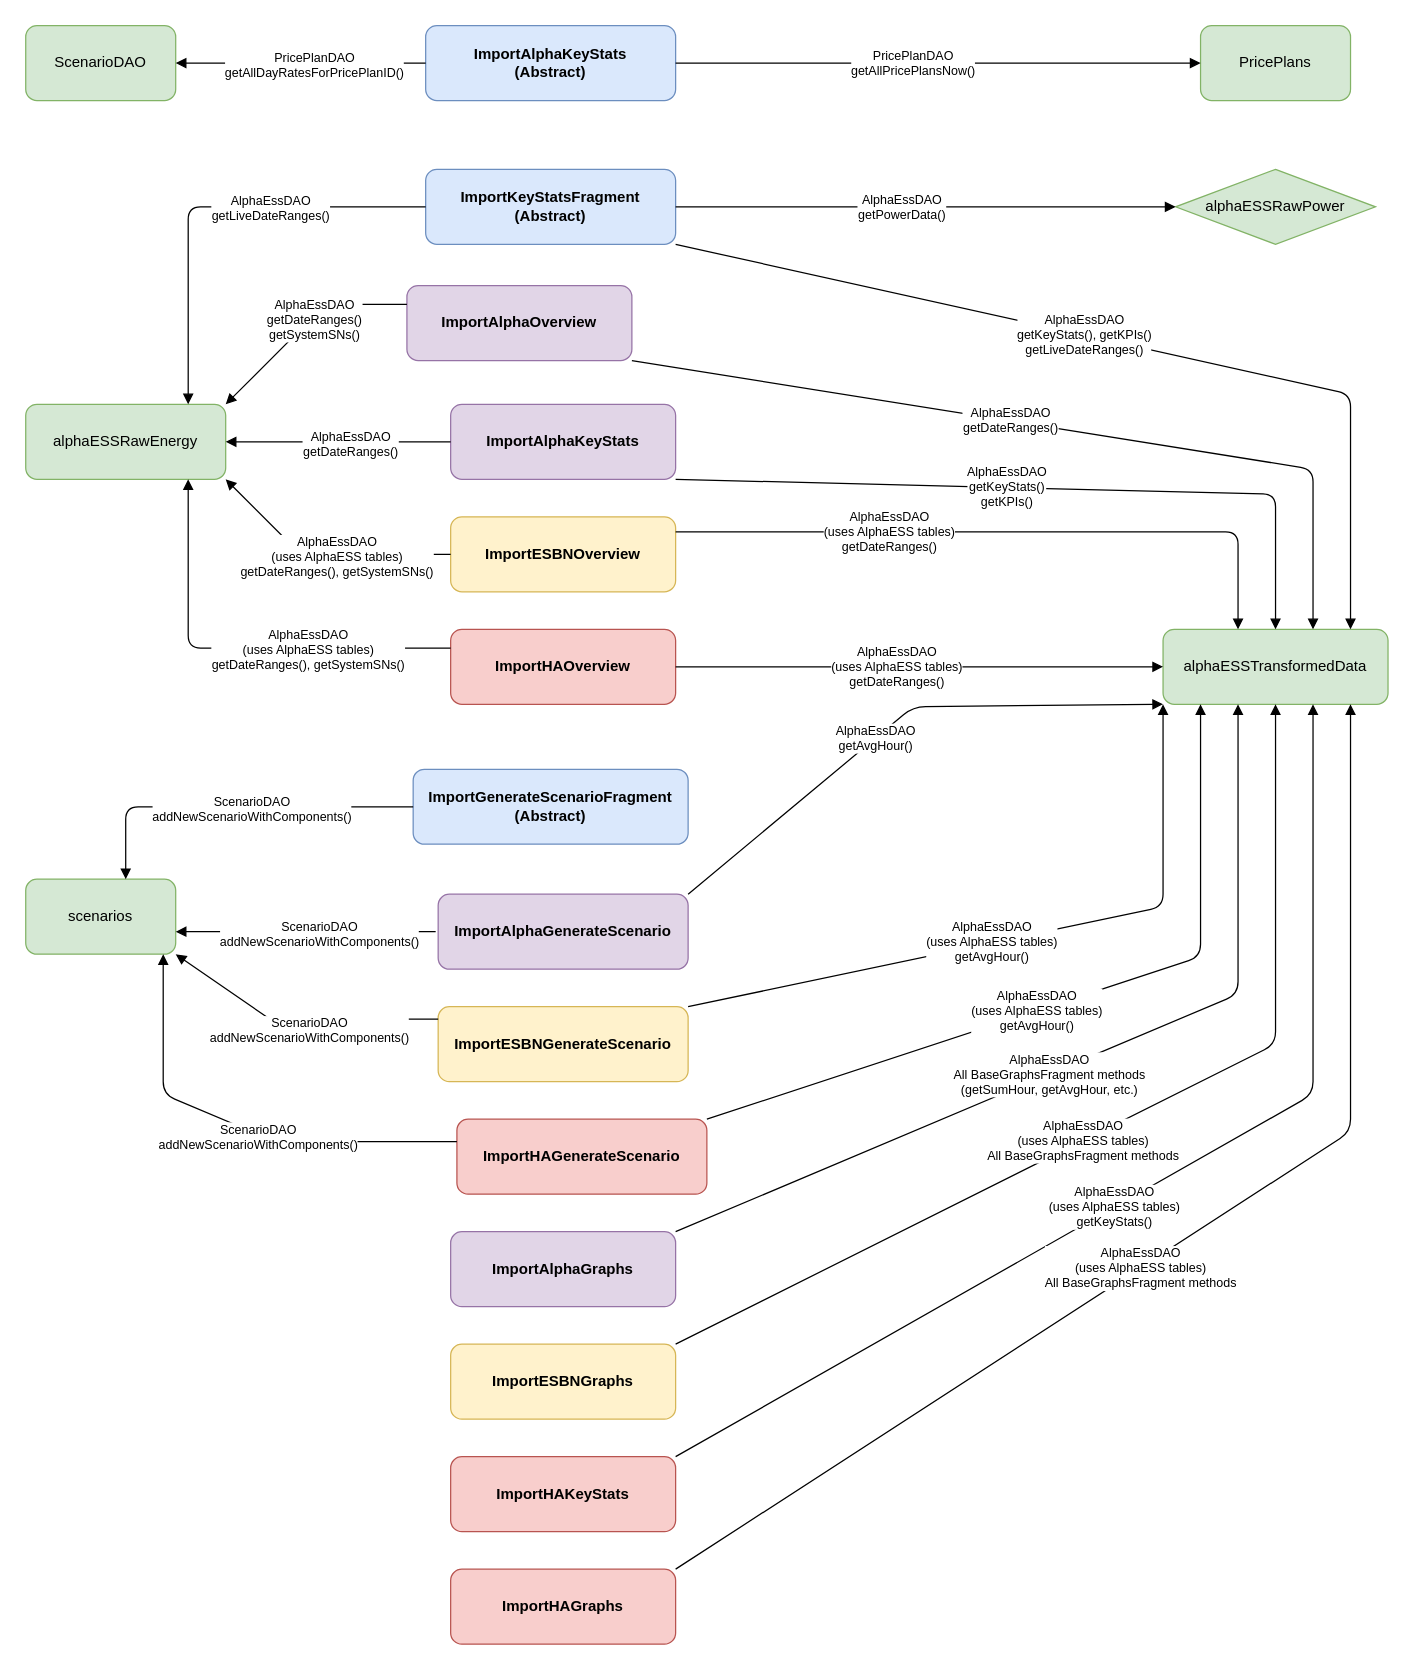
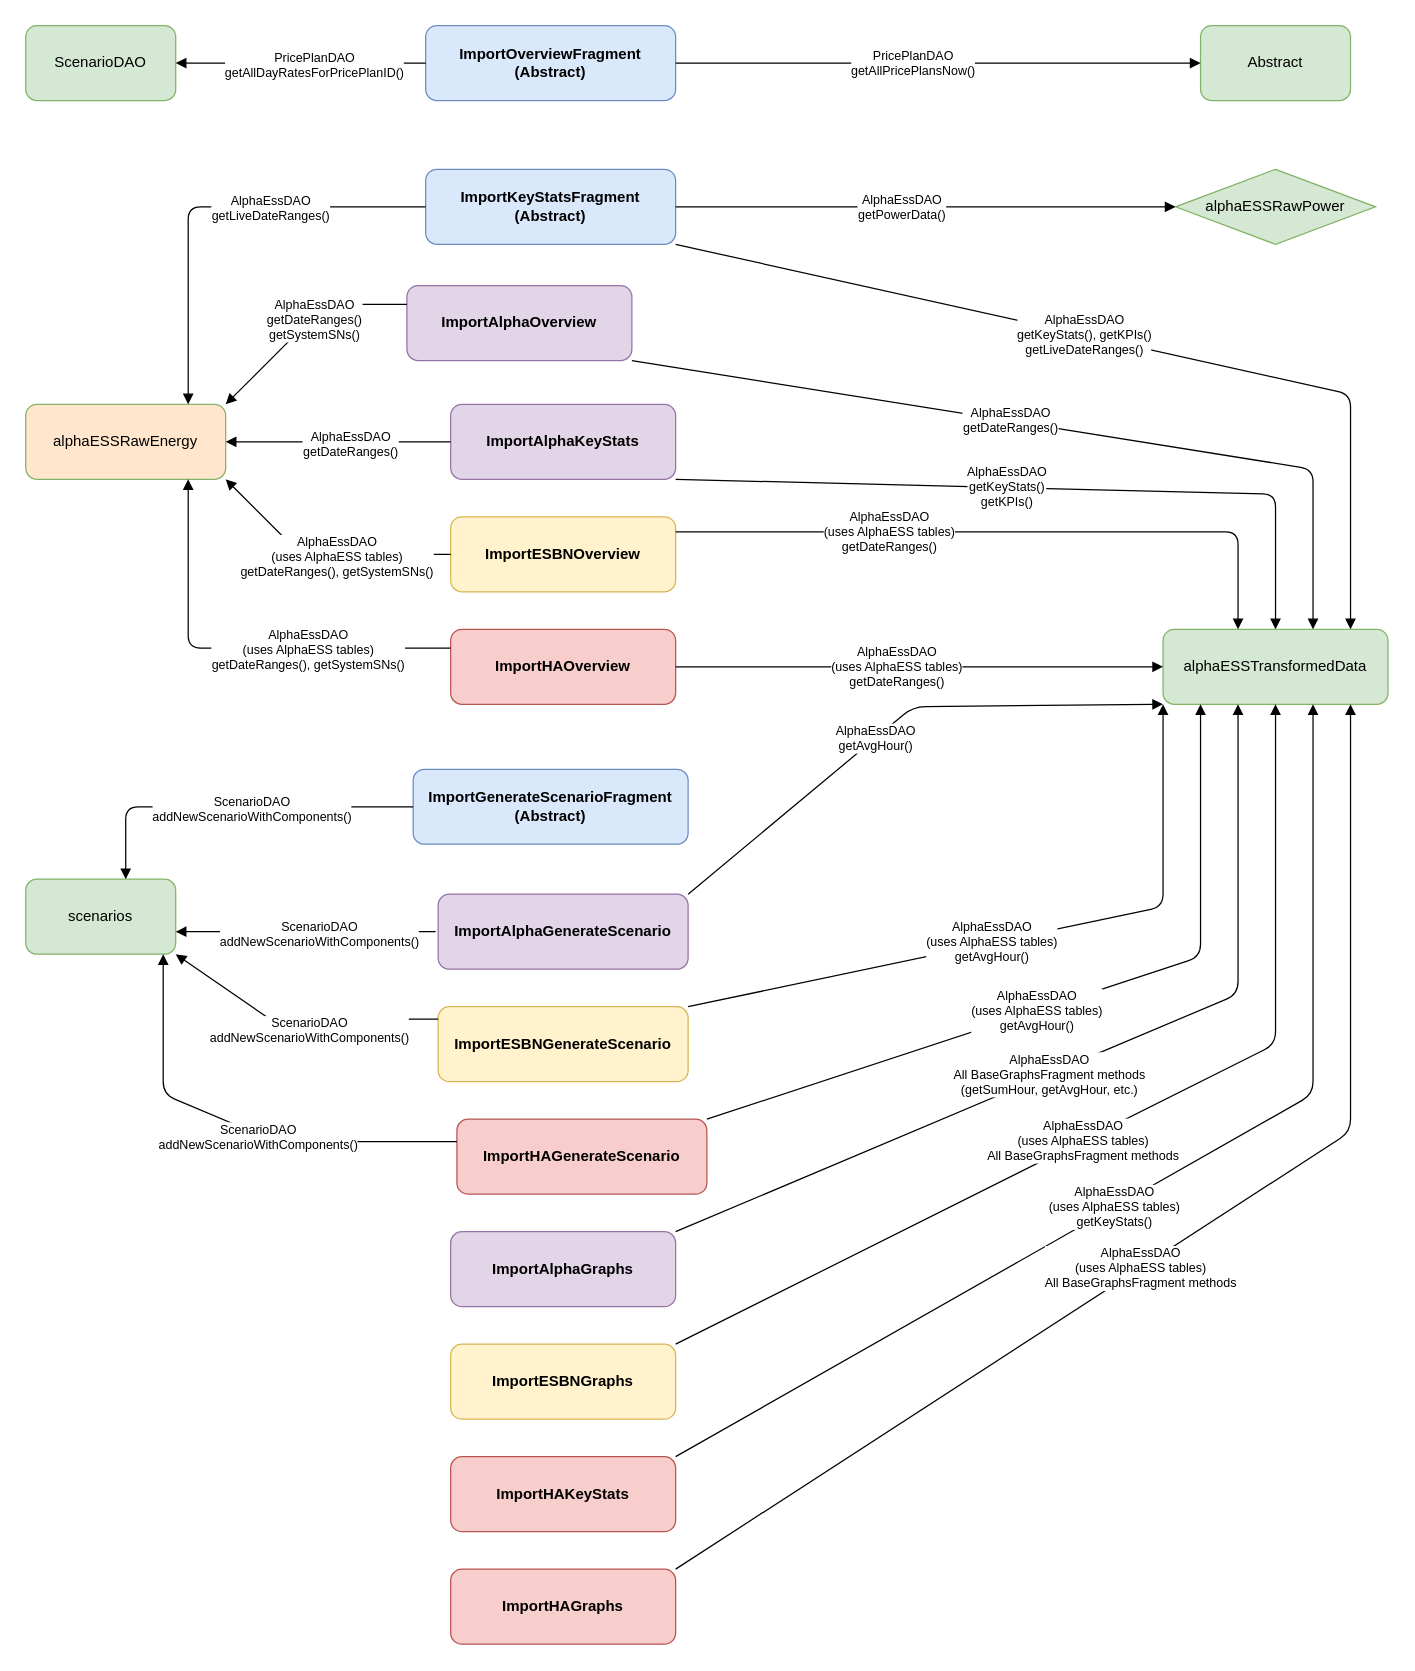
(551, 63) -> (551, 63)
(1276, 63) -> (1276, 63)
(126, 442) -> (126, 442)
